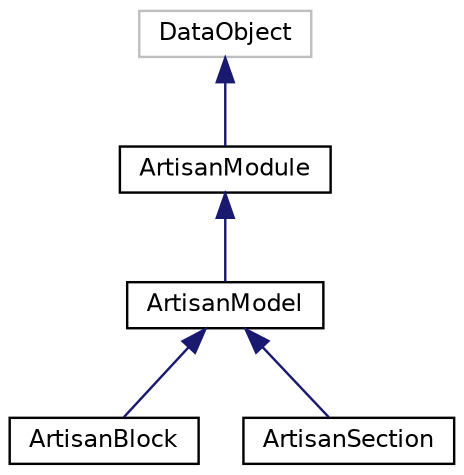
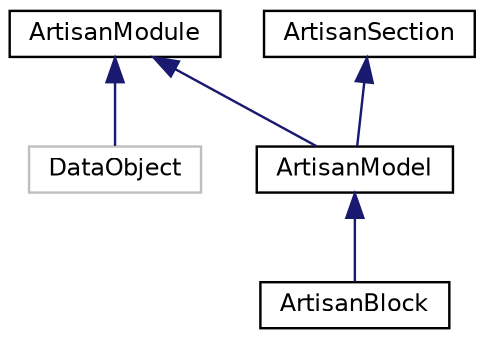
(225, 114) -> (115, 114)
(296, 382) -> (361, 114)
